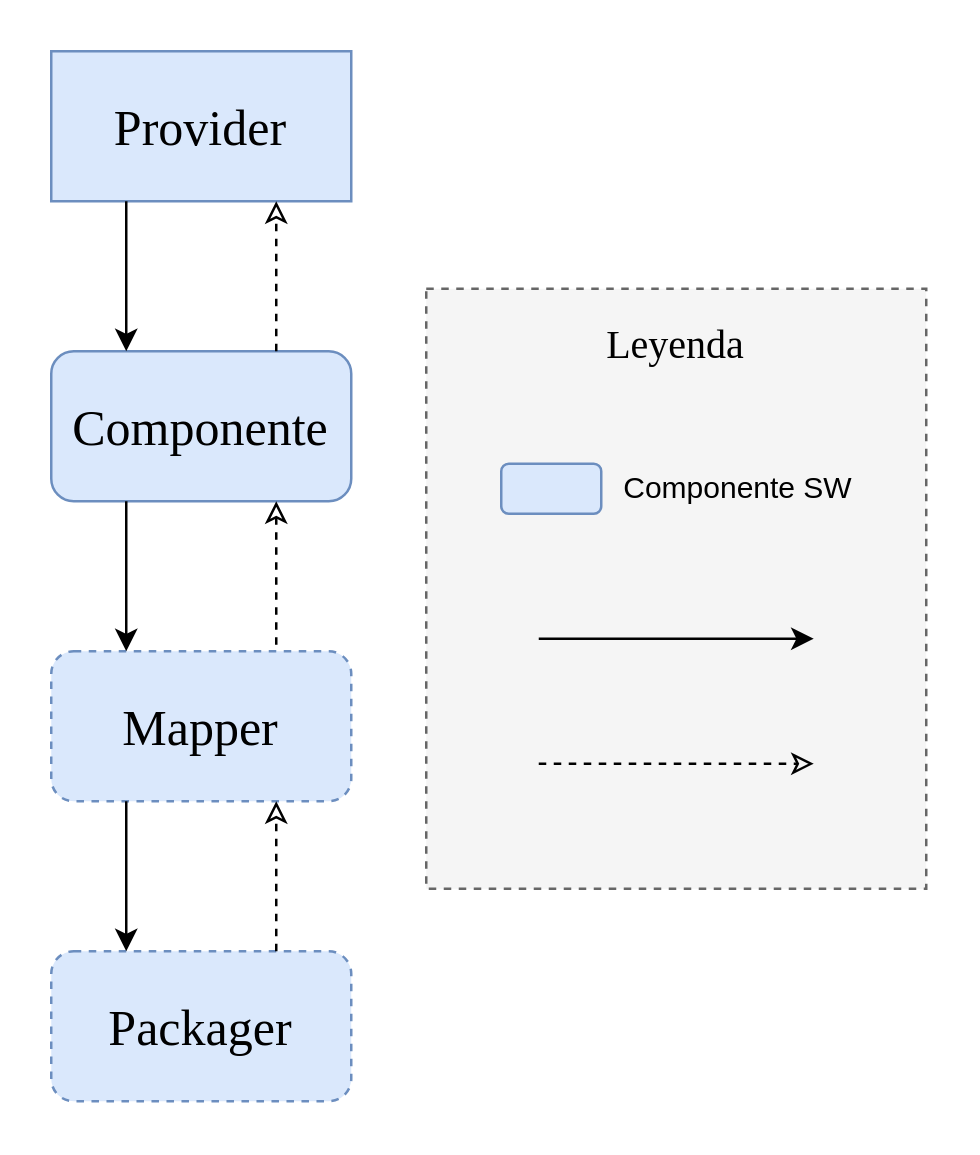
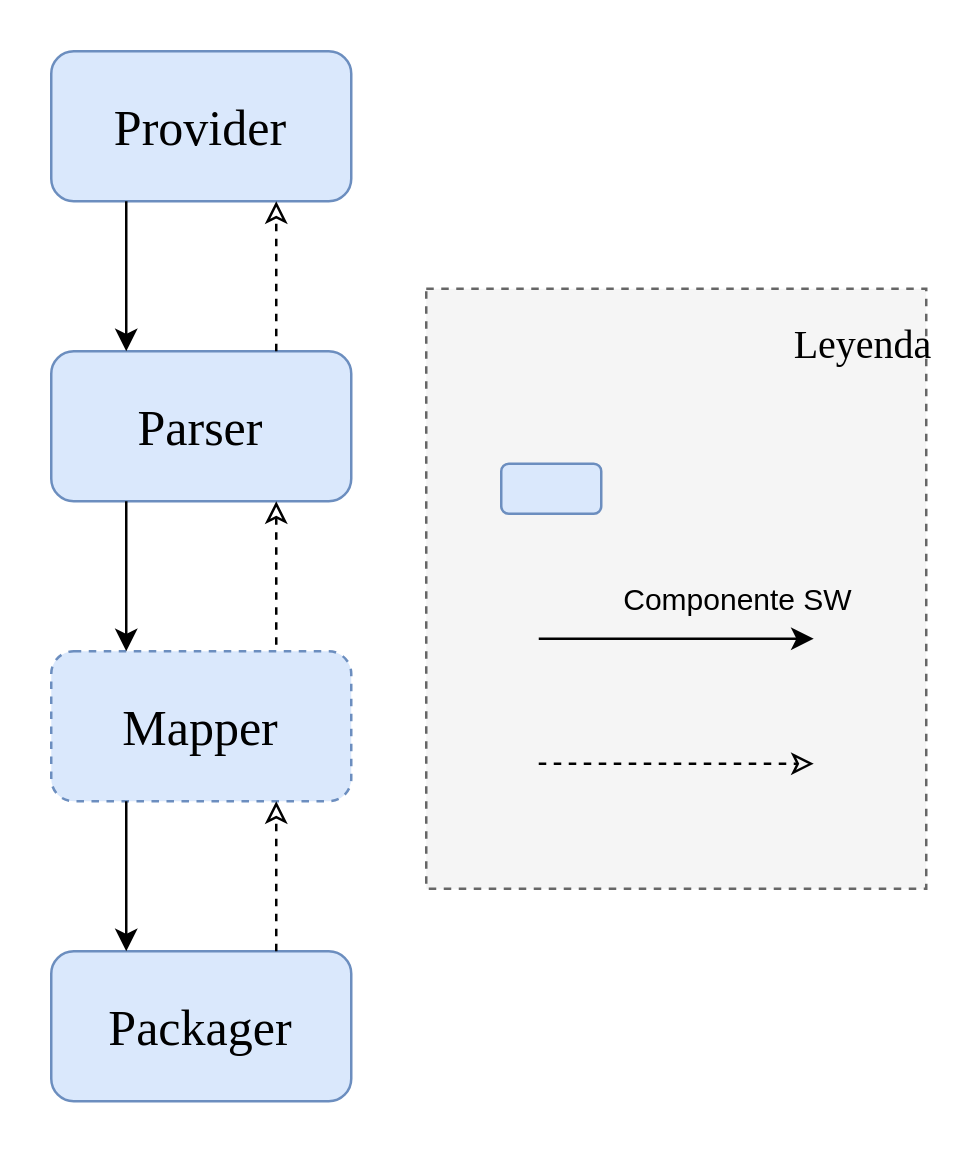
(201, 126) -> (201, 126)
(676, 339) -> (864, 339)
(201, 426) -> (201, 426)
(739, 489) -> (739, 601)
(201, 1026) -> (201, 1026)
